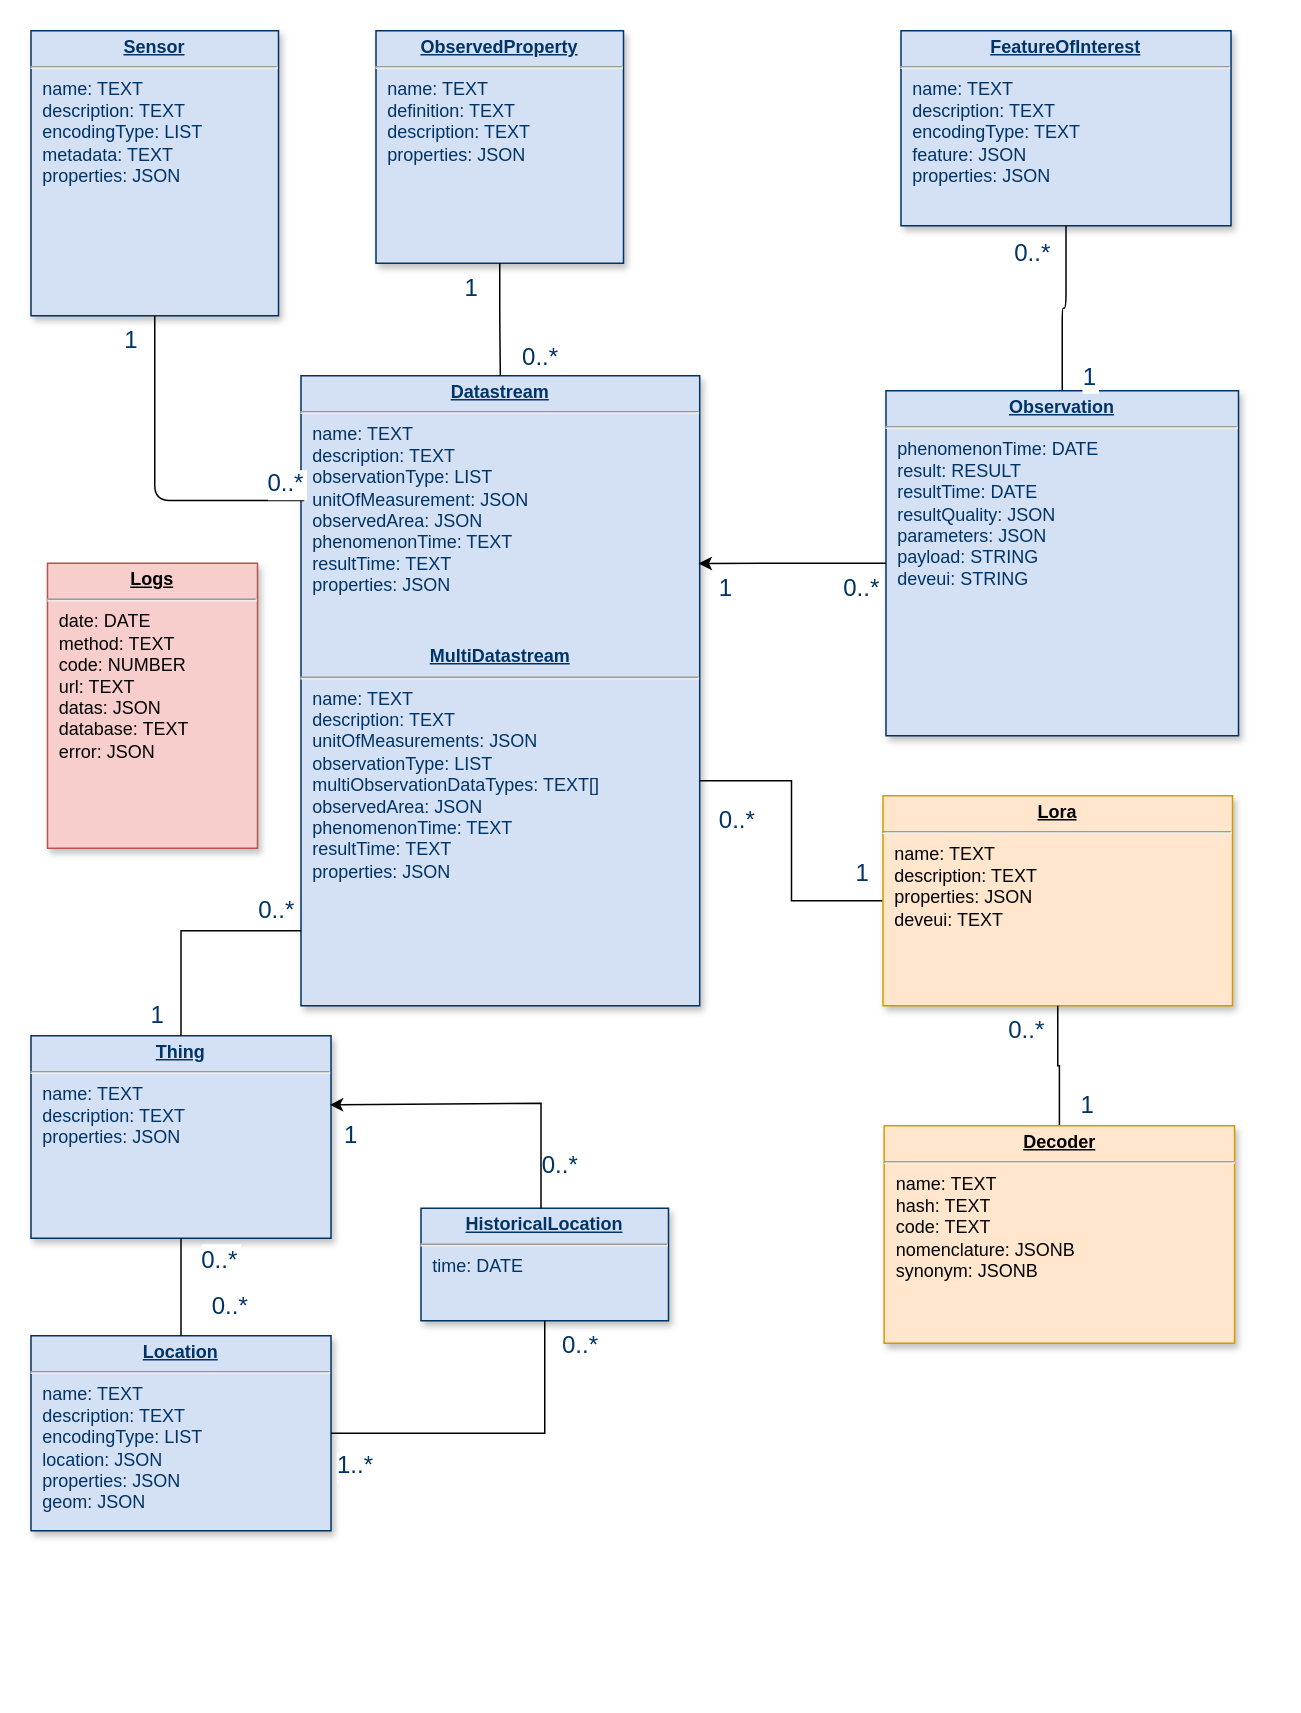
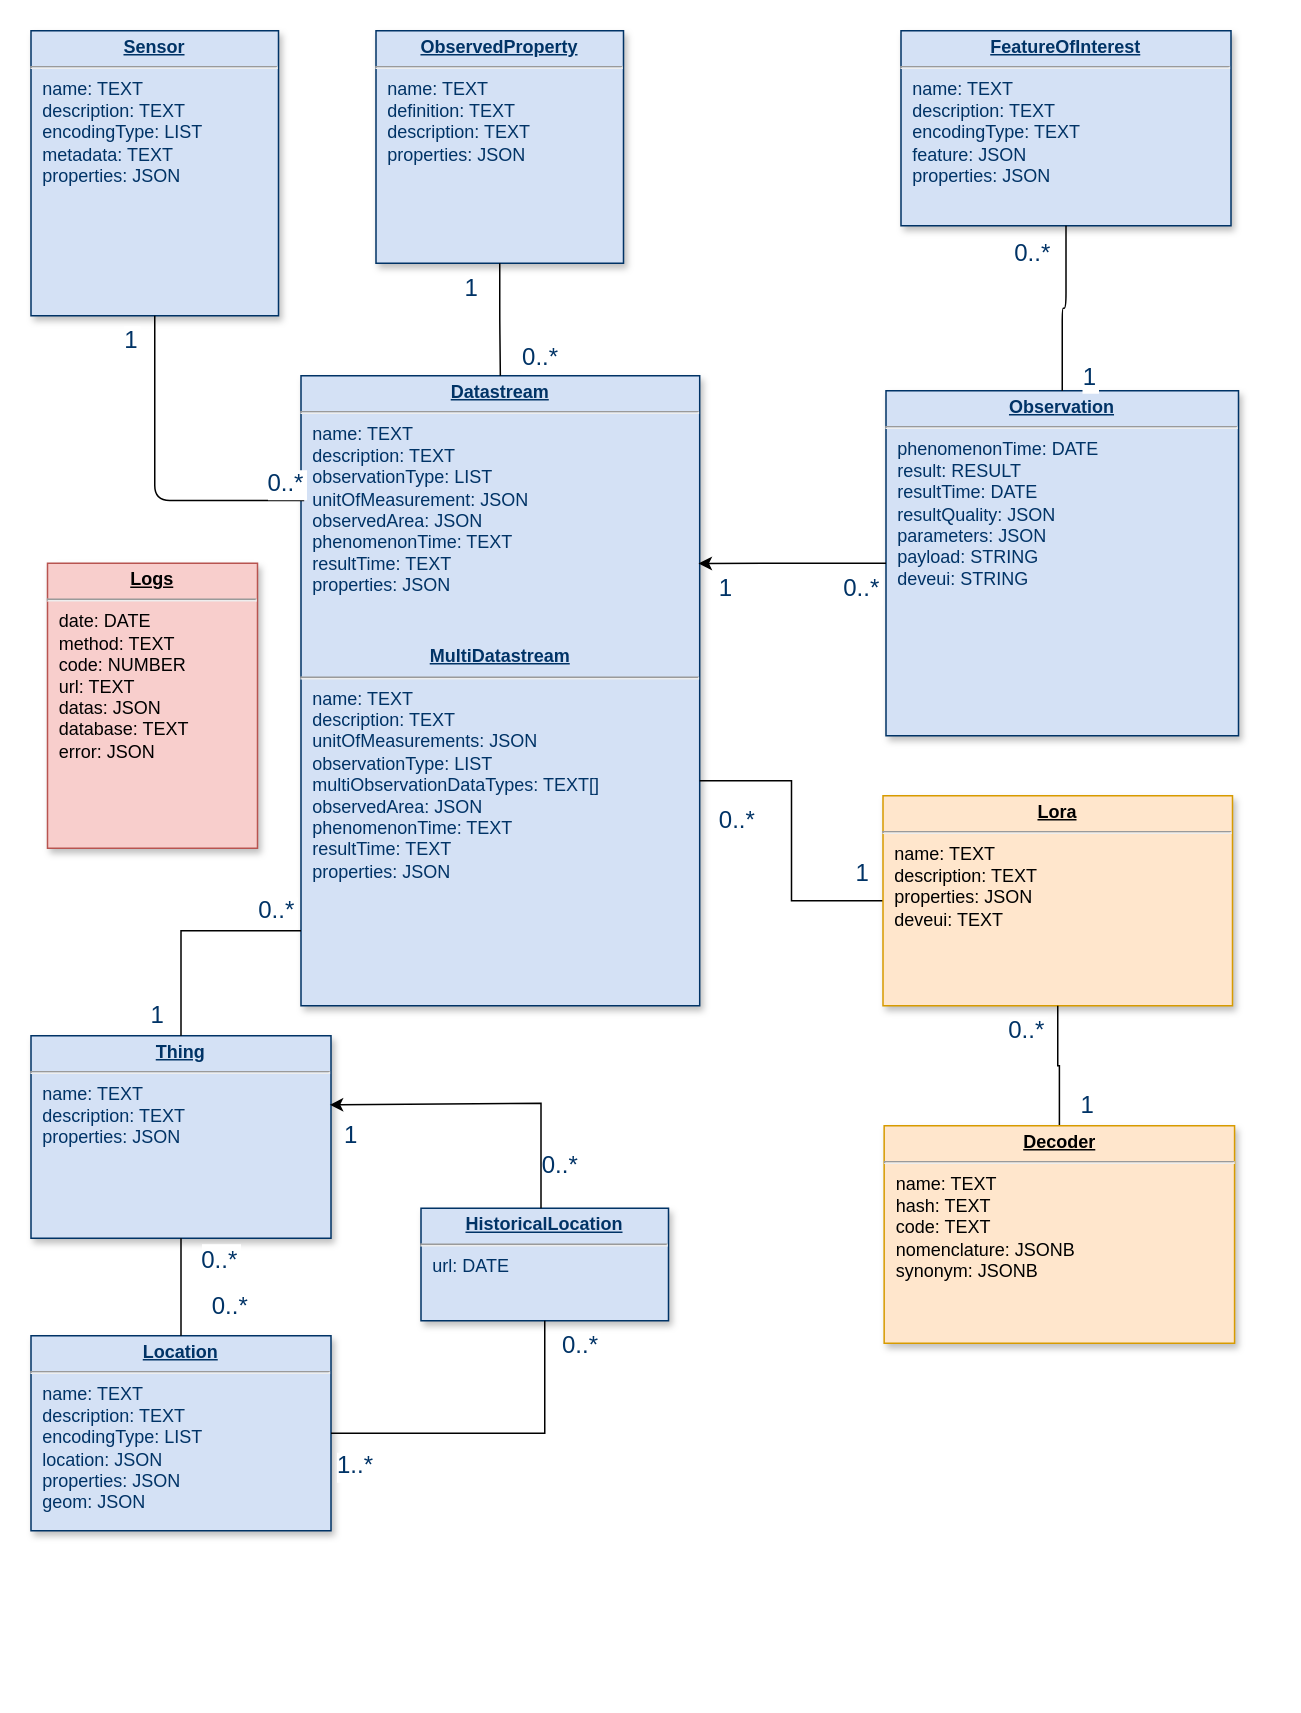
(502, 1230) -> (502, 1230)
